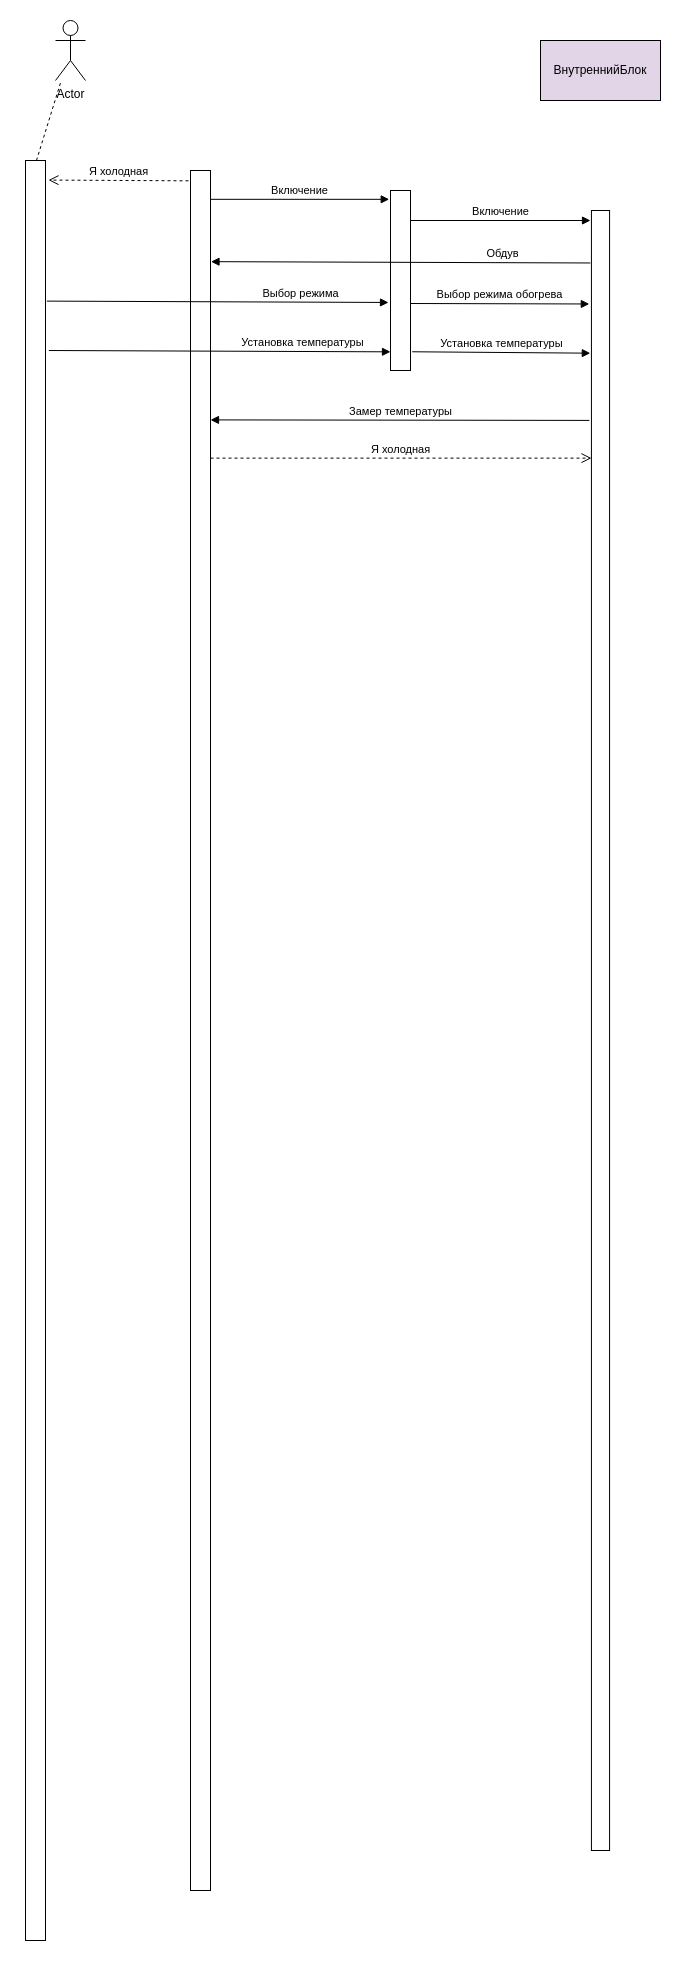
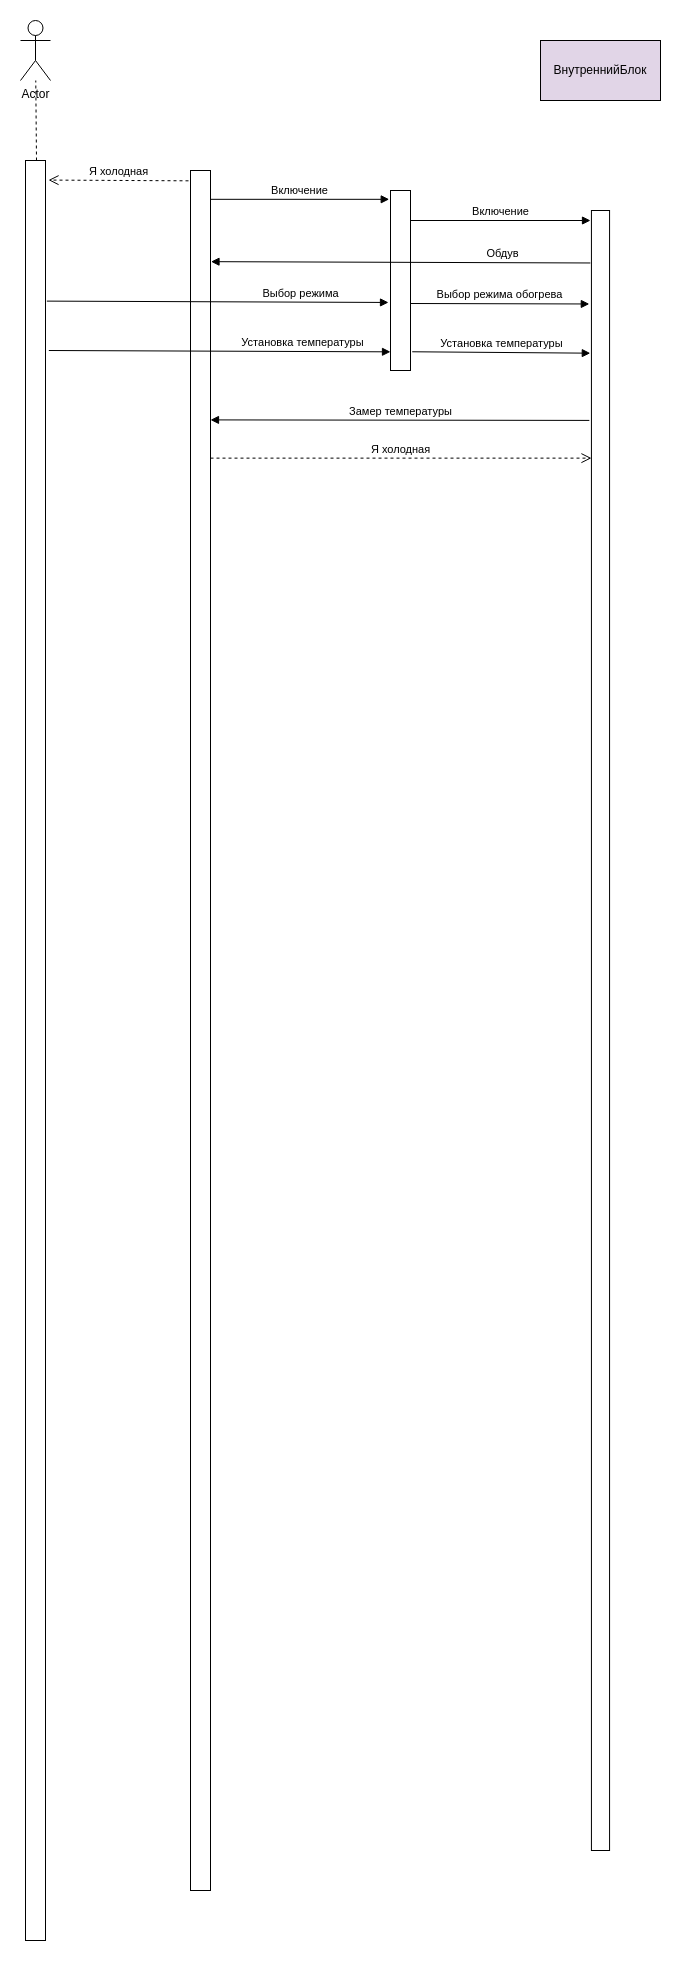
(71, 51) -> (36, 51)
